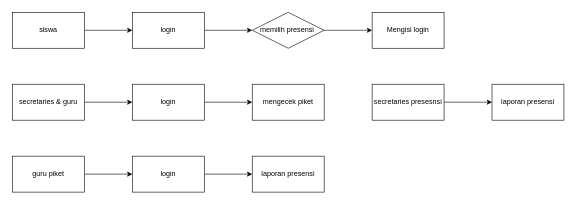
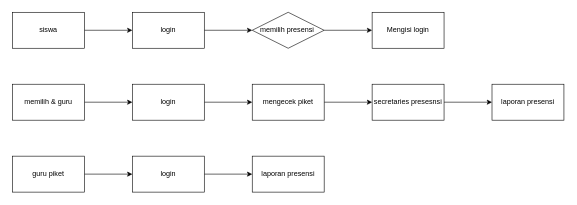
(48, 102) -> (48, 102)
none -> (366, 102)
